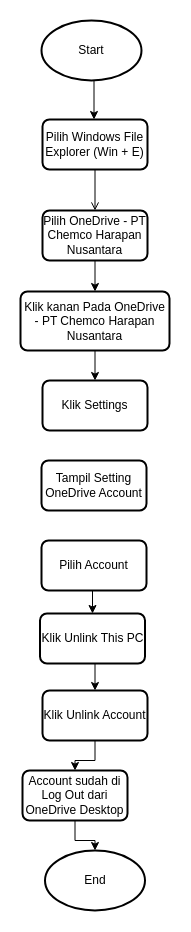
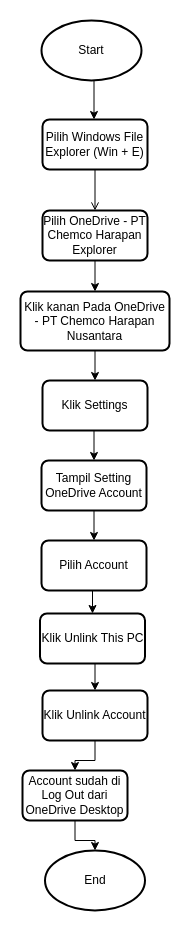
(95, 236) -> (95, 236)
none -> (94, 442)
none -> (94, 522)
